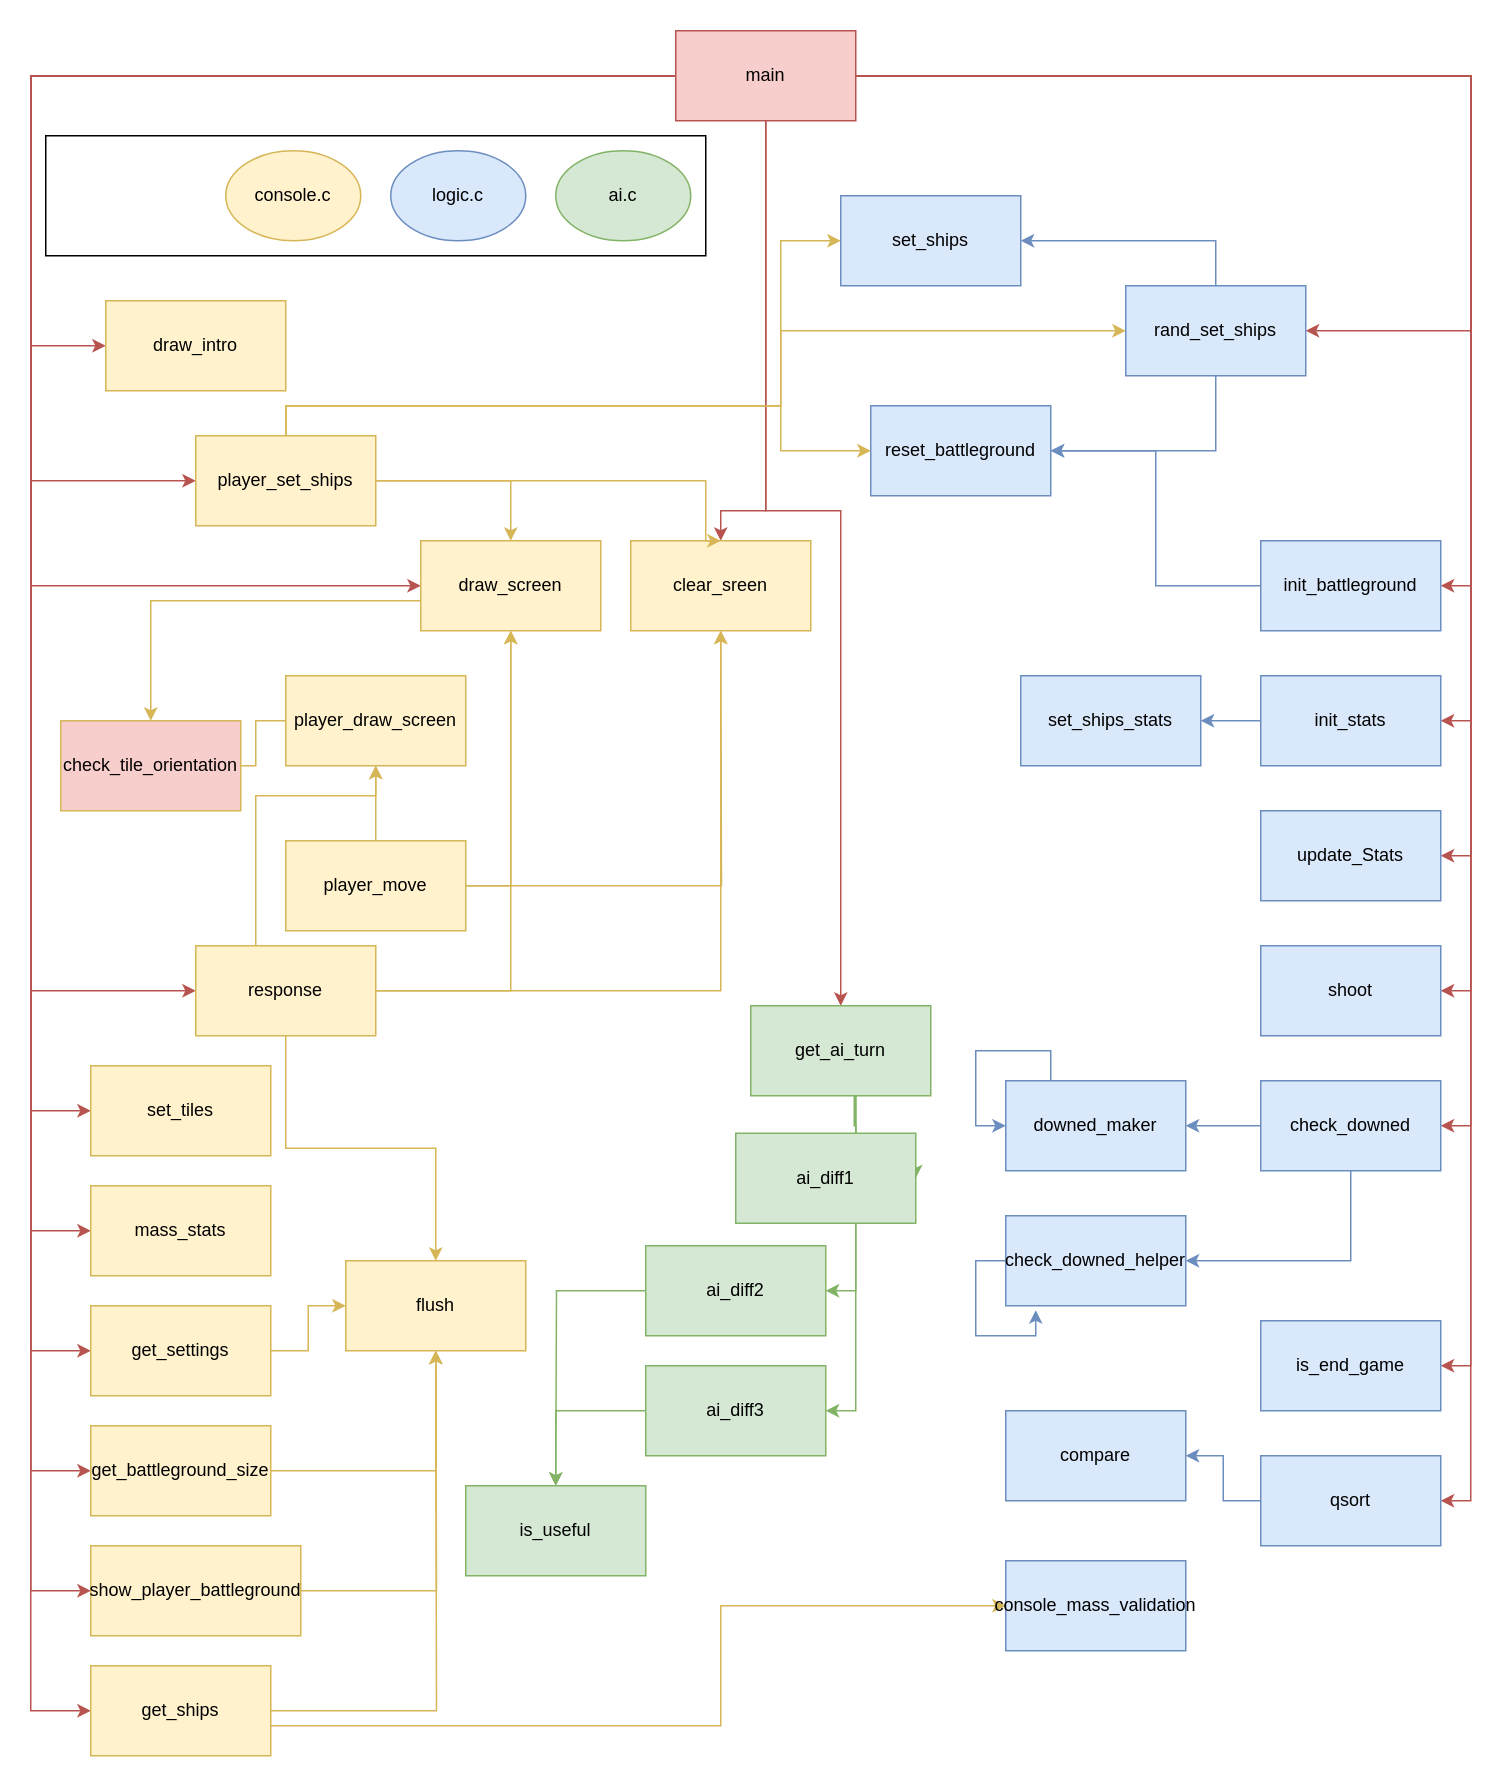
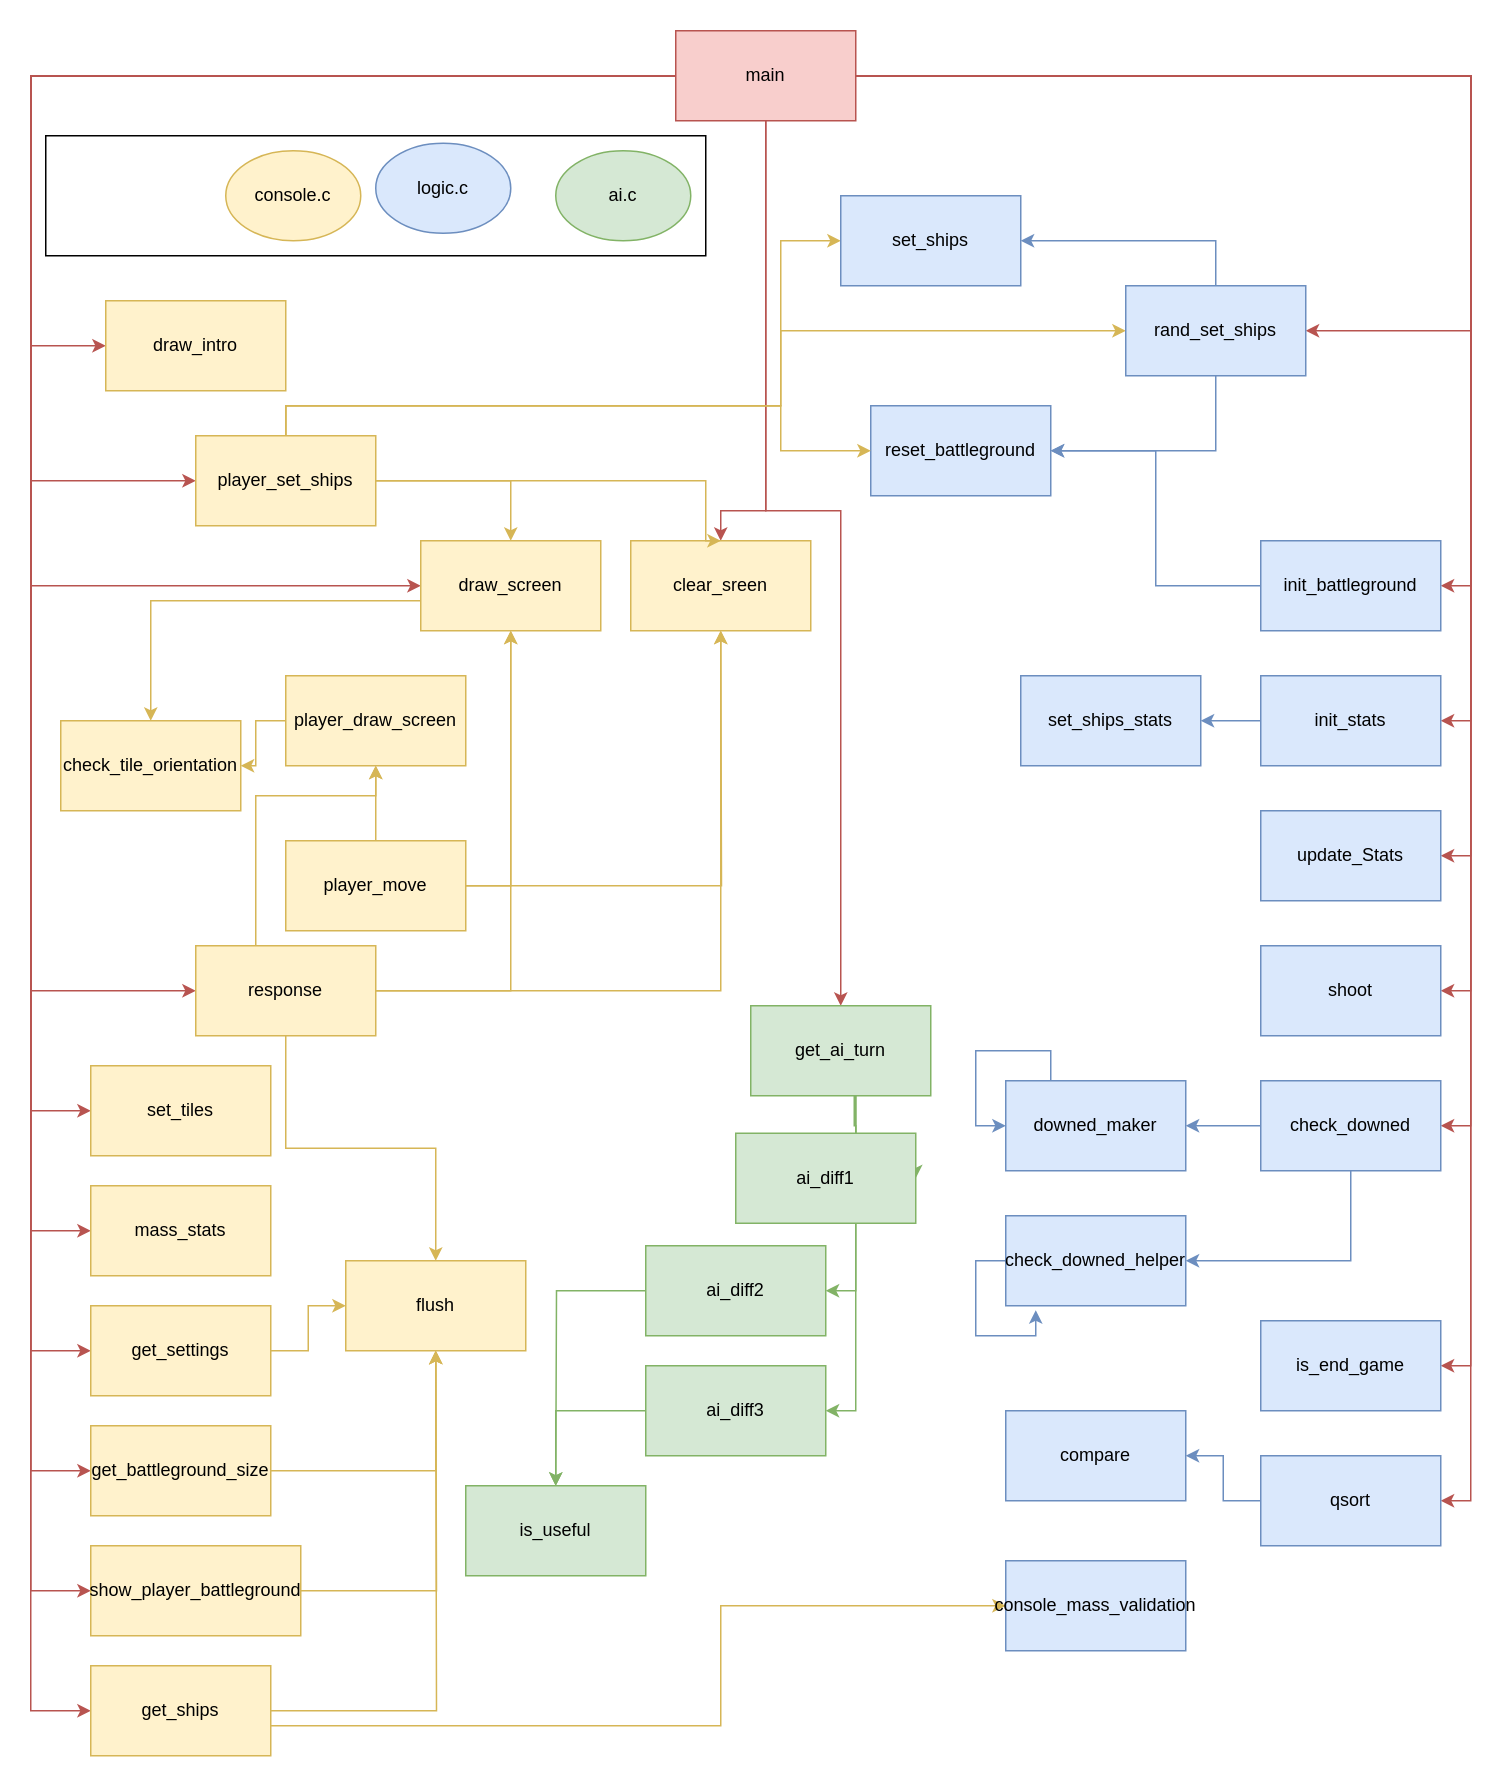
(458, 196) -> (443, 188)
(151, 766) -> (151, 766)
(247, 766) -> (251, 766)
